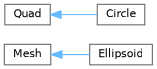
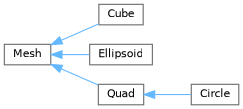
none -> (121, 15)
none -> (80, 77)
